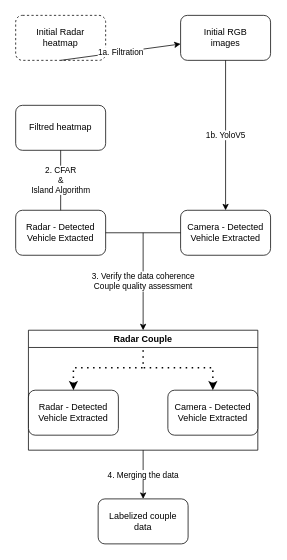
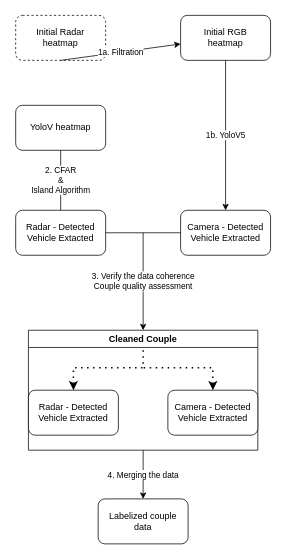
(225, 38) -> (225, 38)
(60, 128) -> (60, 128)
(143, 339) -> (143, 339)
